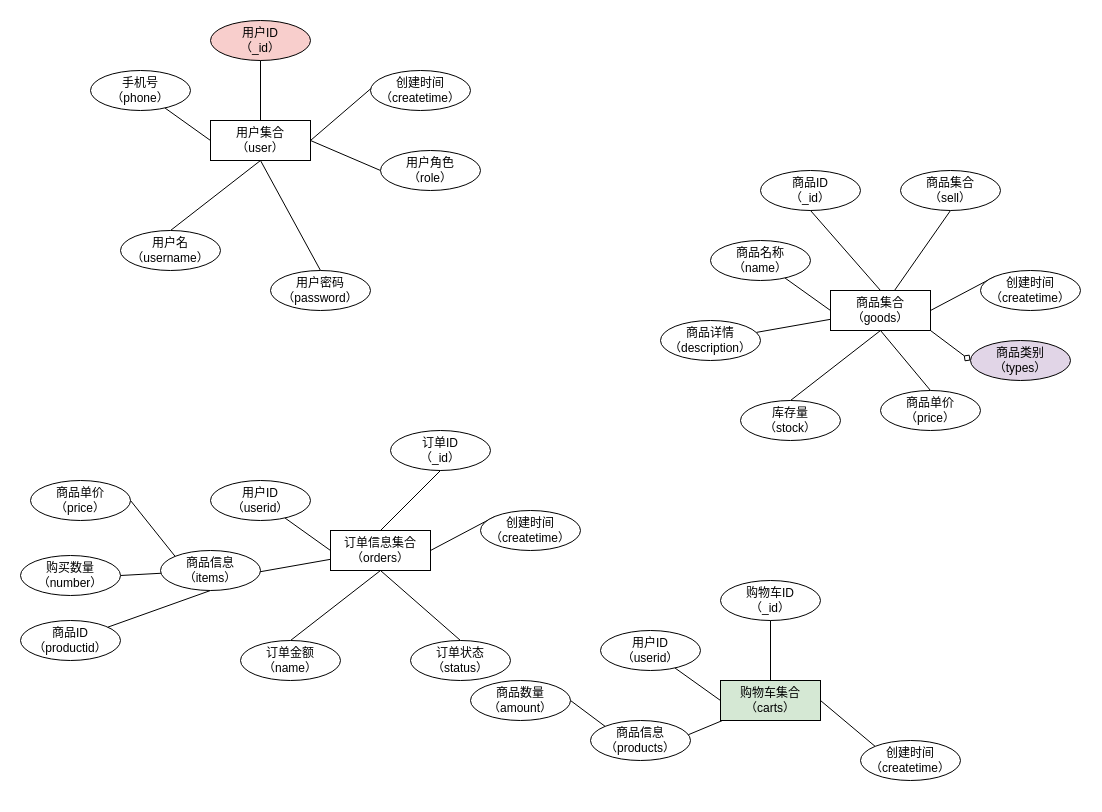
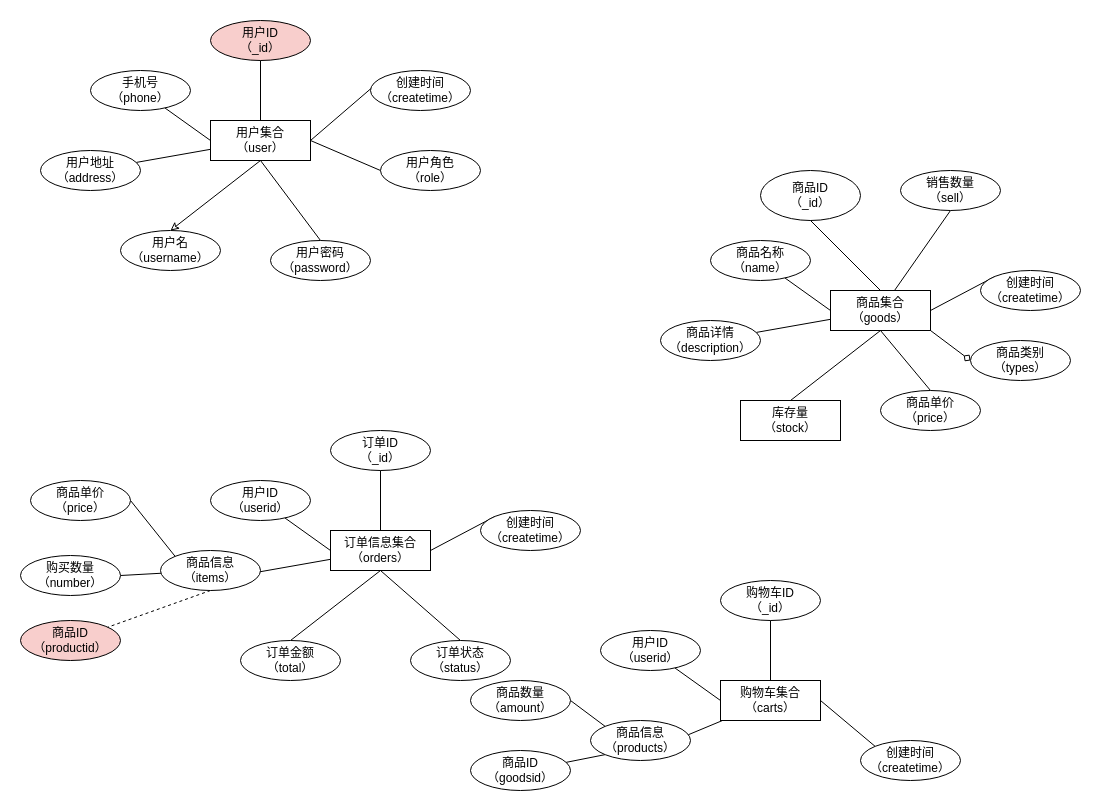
none -> (174, 156)
none -> (91, 171)
(811, 191) -> (811, 196)
(951, 191) -> (951, 191)
(174, 227) -> (177, 225)
(321, 291) -> (321, 261)
(1021, 361) -> (1021, 361)
(791, 421) -> (791, 421)
(441, 451) -> (381, 451)
(159, 609) -> (159, 609)
(71, 641) -> (71, 641)
(291, 661) -> (291, 661)
(771, 701) -> (771, 701)
none -> (585, 759)
none -> (521, 771)
